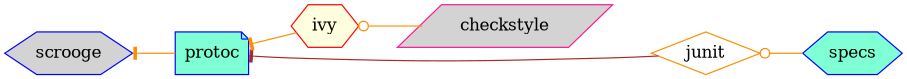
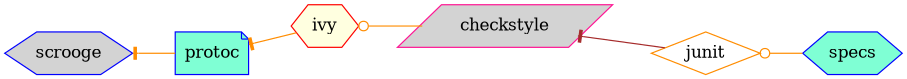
(457, 61) -> (624, 42)
